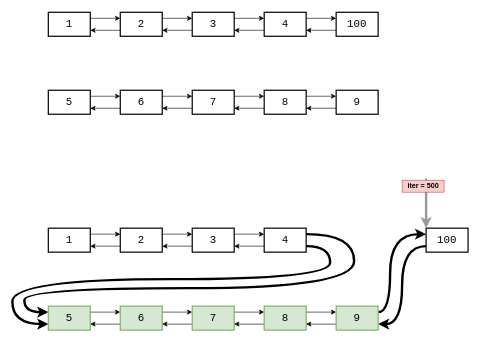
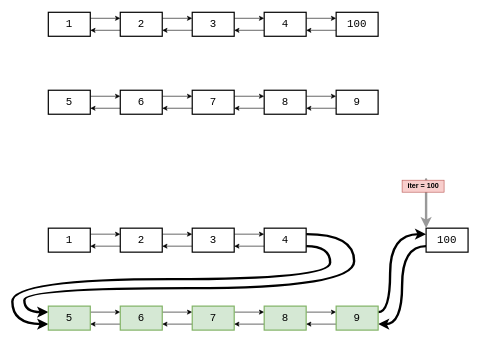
(424, 186) -> (424, 186)
